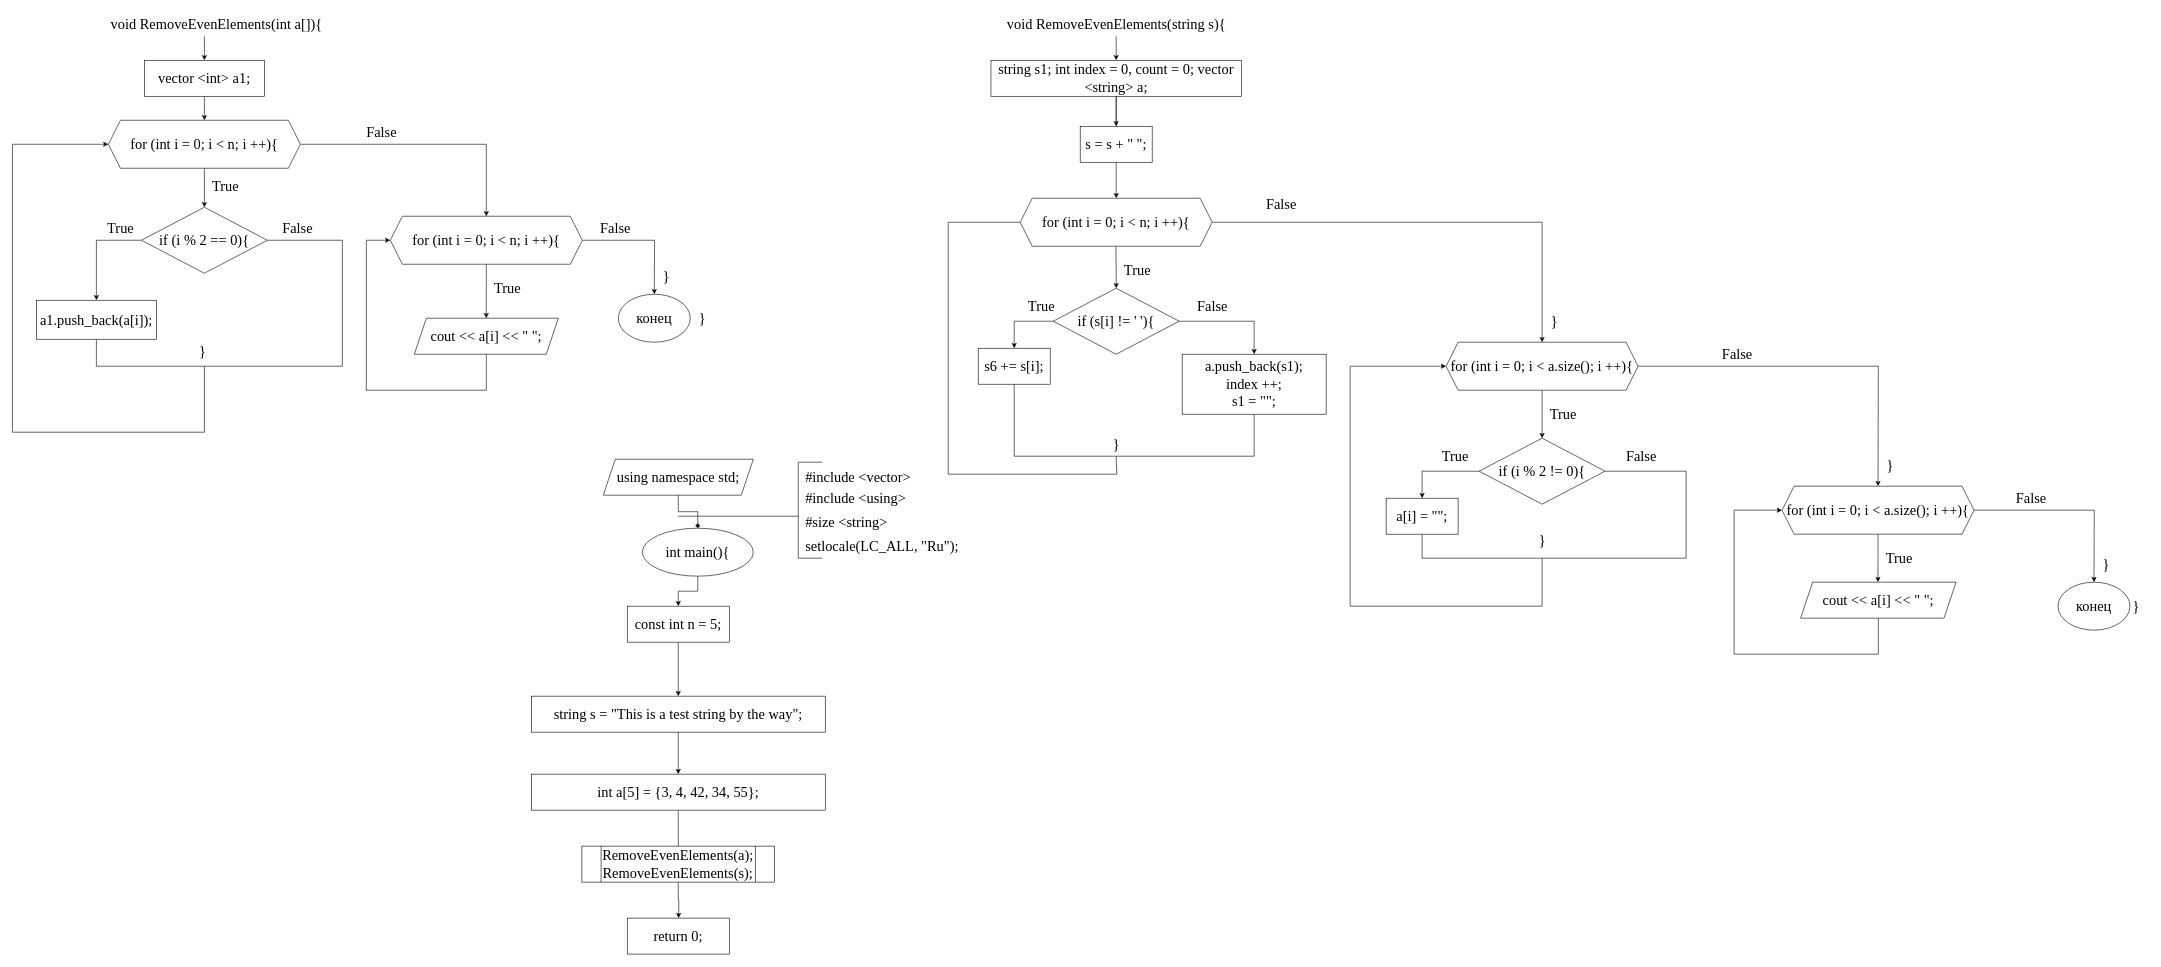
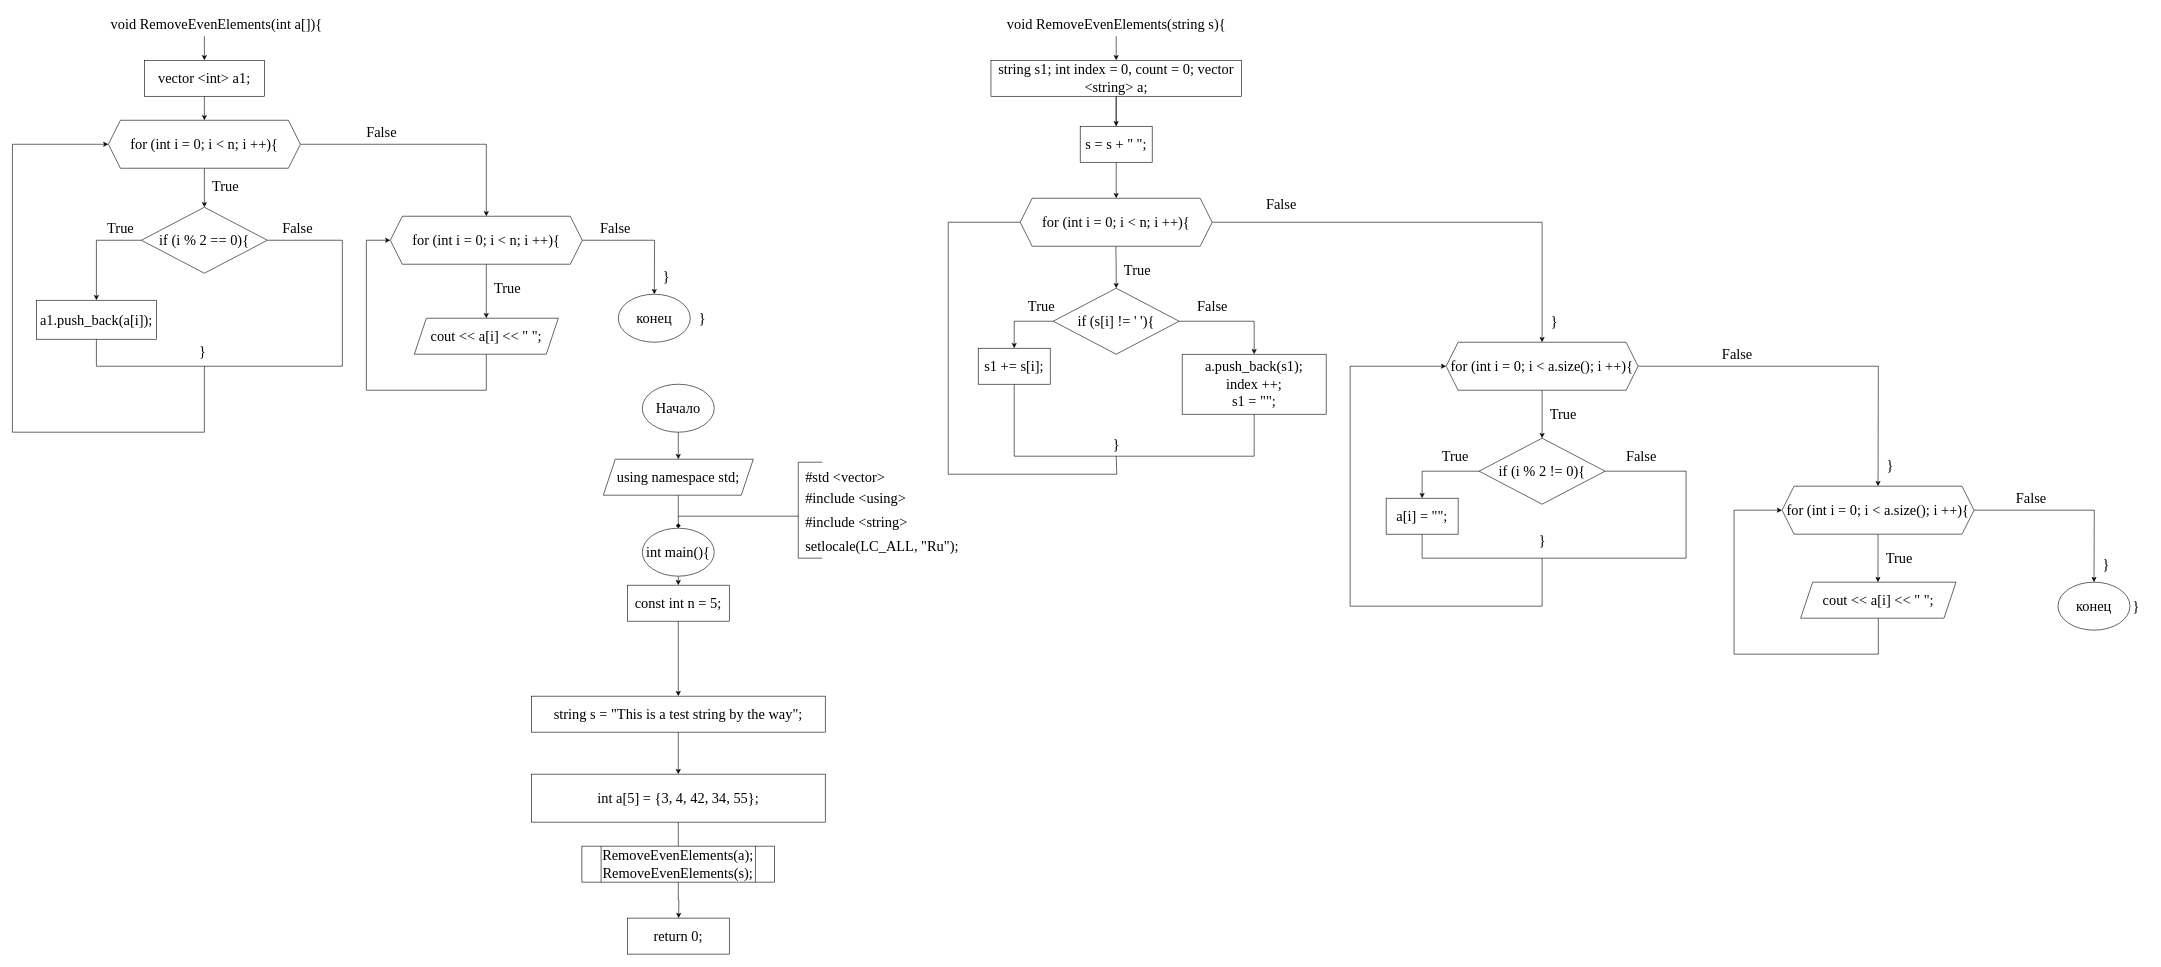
(1014, 366) -> (1014, 366)
none -> (678, 408)
none -> (678, 453)
(868, 477) -> (856, 477)
(856, 522) -> (867, 522)
(698, 552) -> (678, 552)
(678, 624) -> (678, 603)
(678, 792) -> (678, 798)
